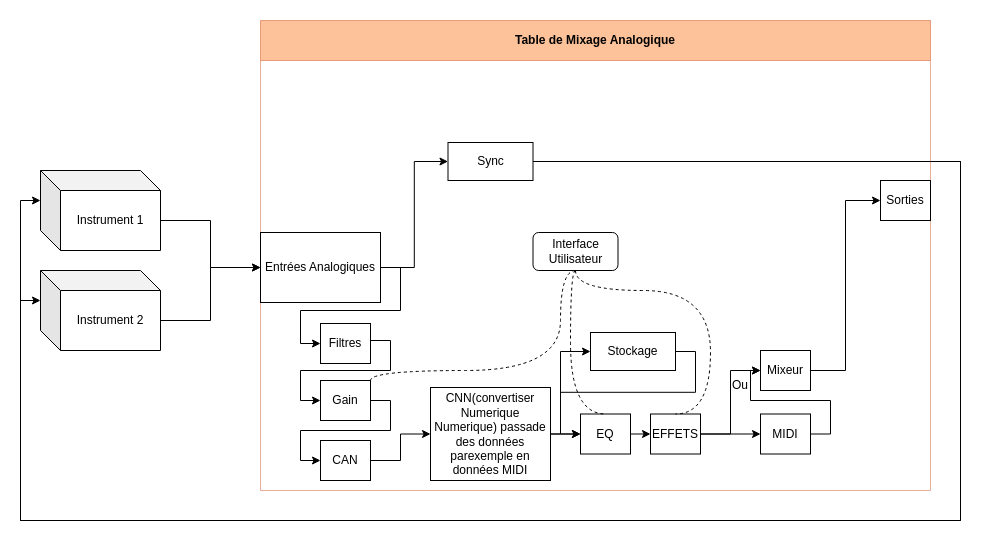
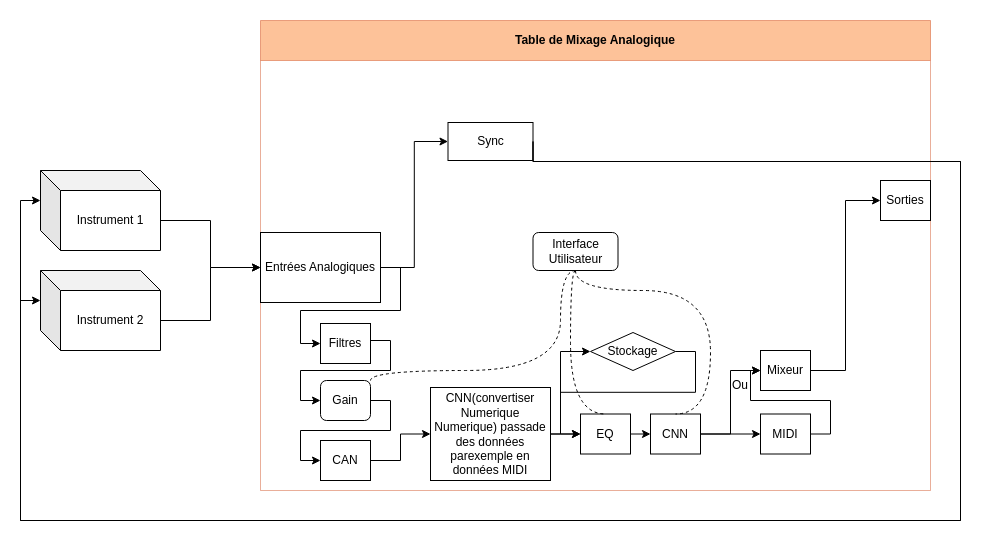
(491, 162) -> (491, 142)
(633, 352) -> (633, 352)
(346, 401) -> (346, 401)
(676, 435) -> (676, 435)
